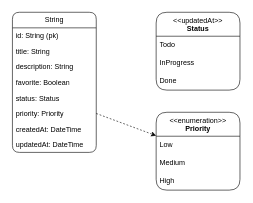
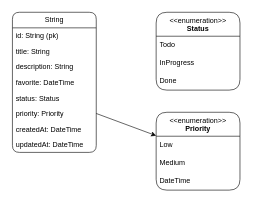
(198, 25) -> (198, 25)
(46, 83) -> (48, 83)
(124, 124) -> (124, 124)
(167, 182) -> (175, 182)
